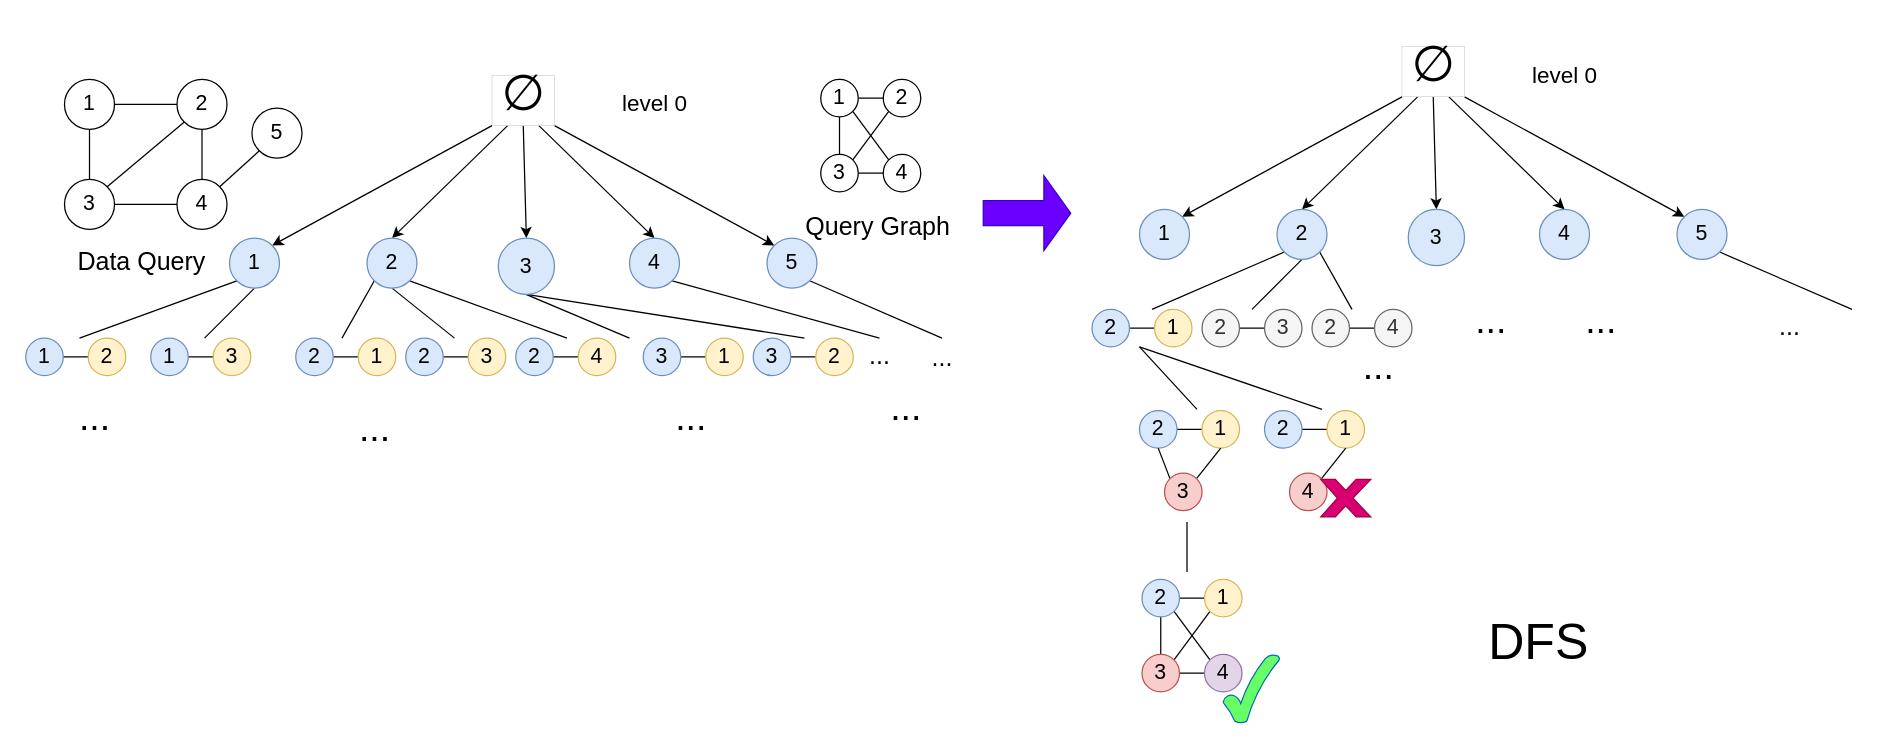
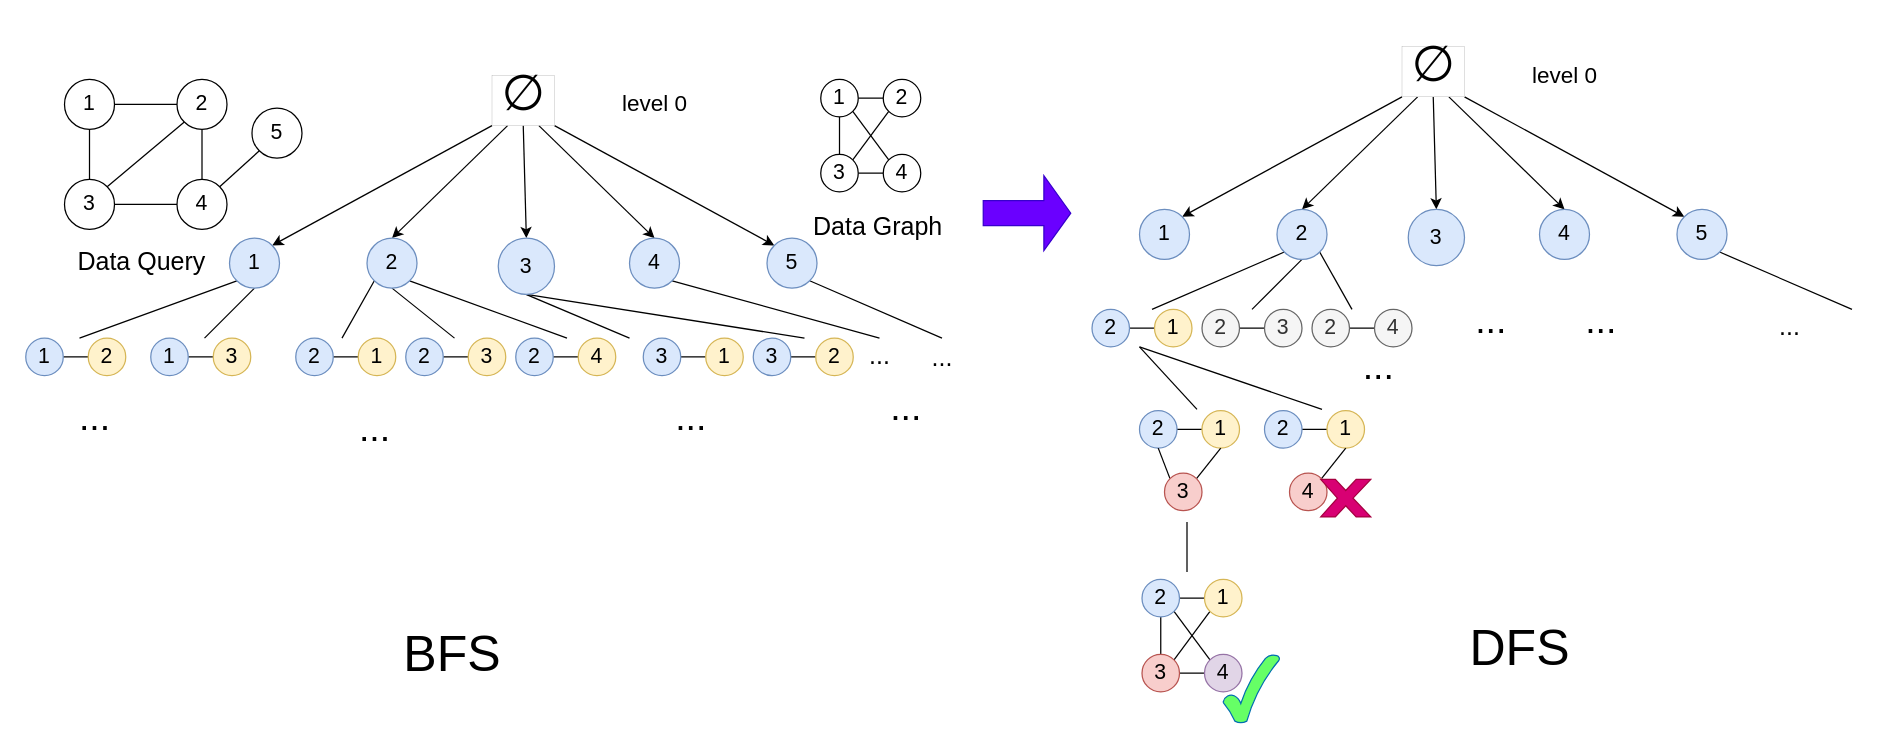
(878, 226) -> (878, 226)
(1539, 640) -> (1520, 646)
none -> (453, 653)
